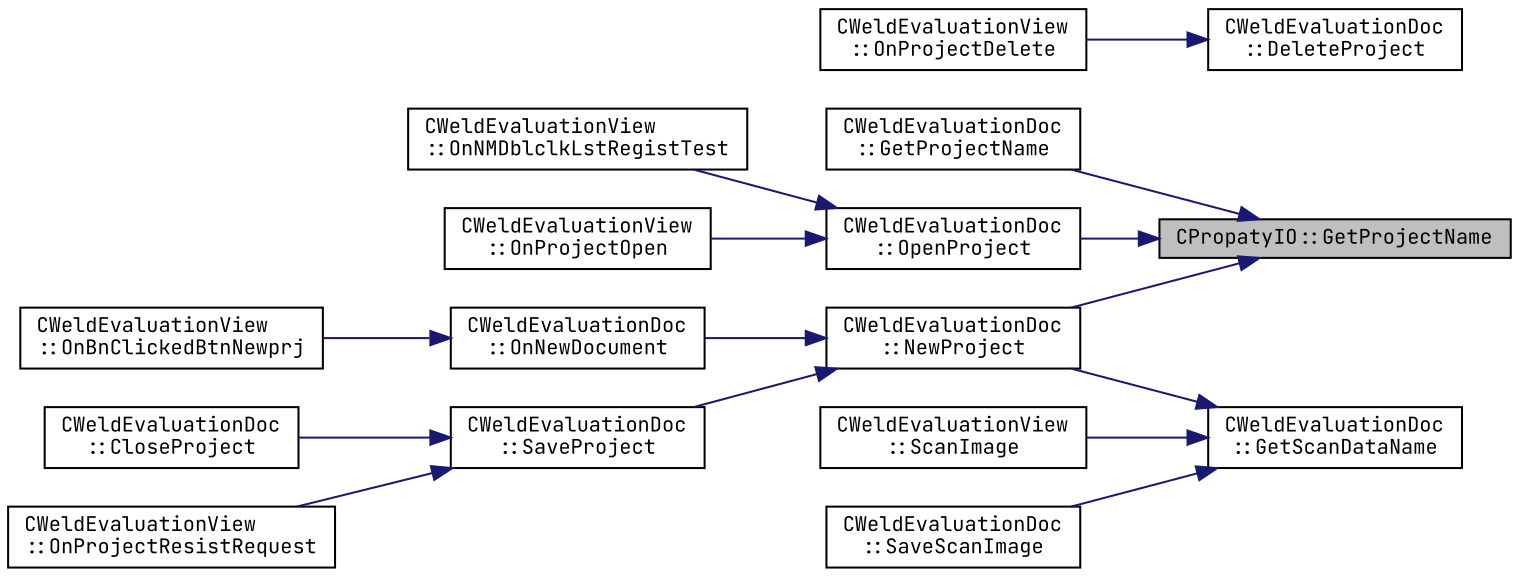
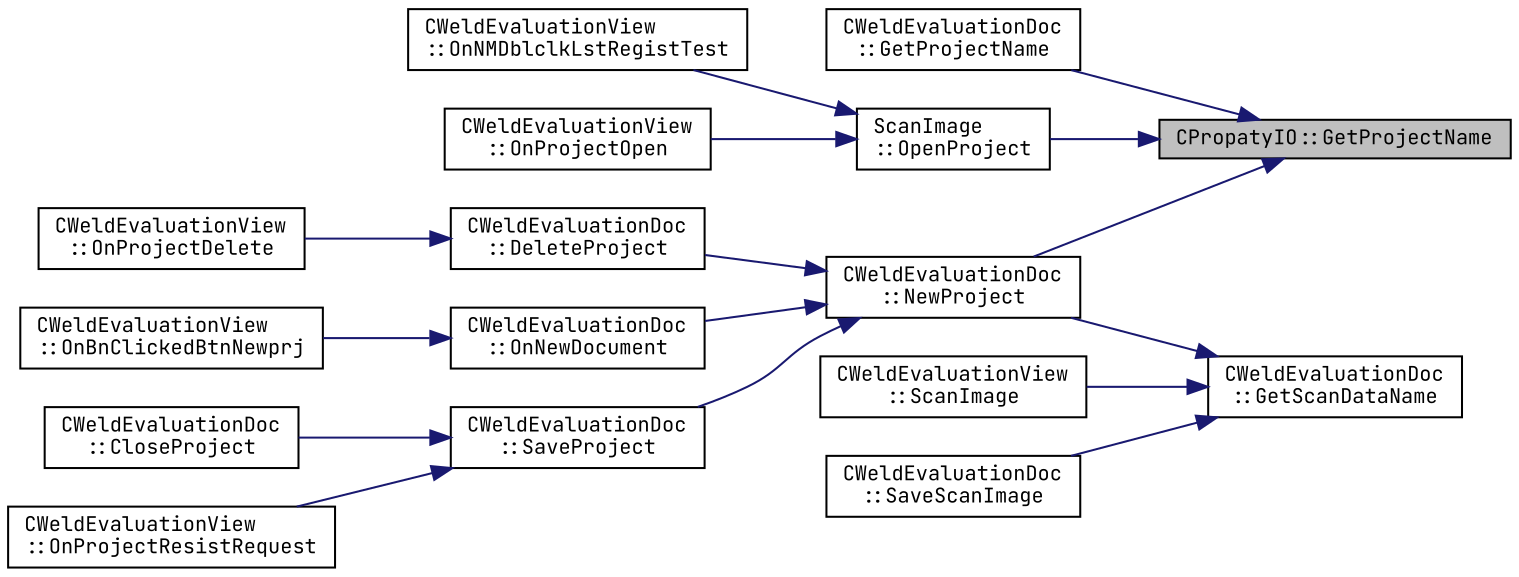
(953, 239) -> (953, 139)
none -> (755, 262)
